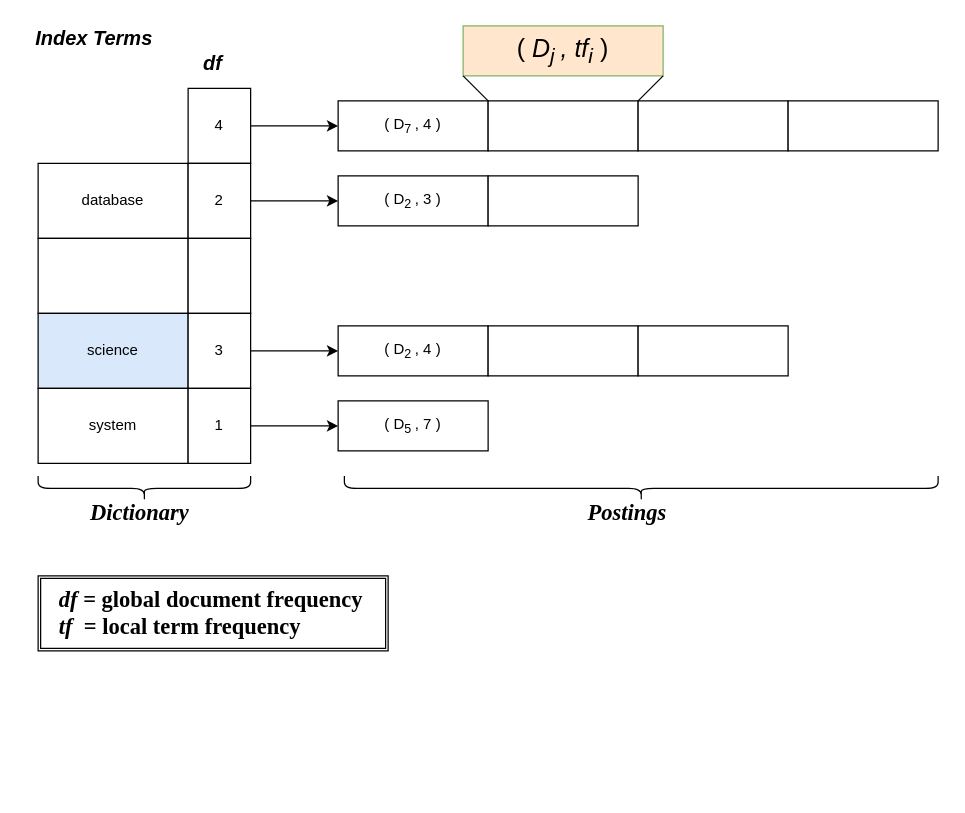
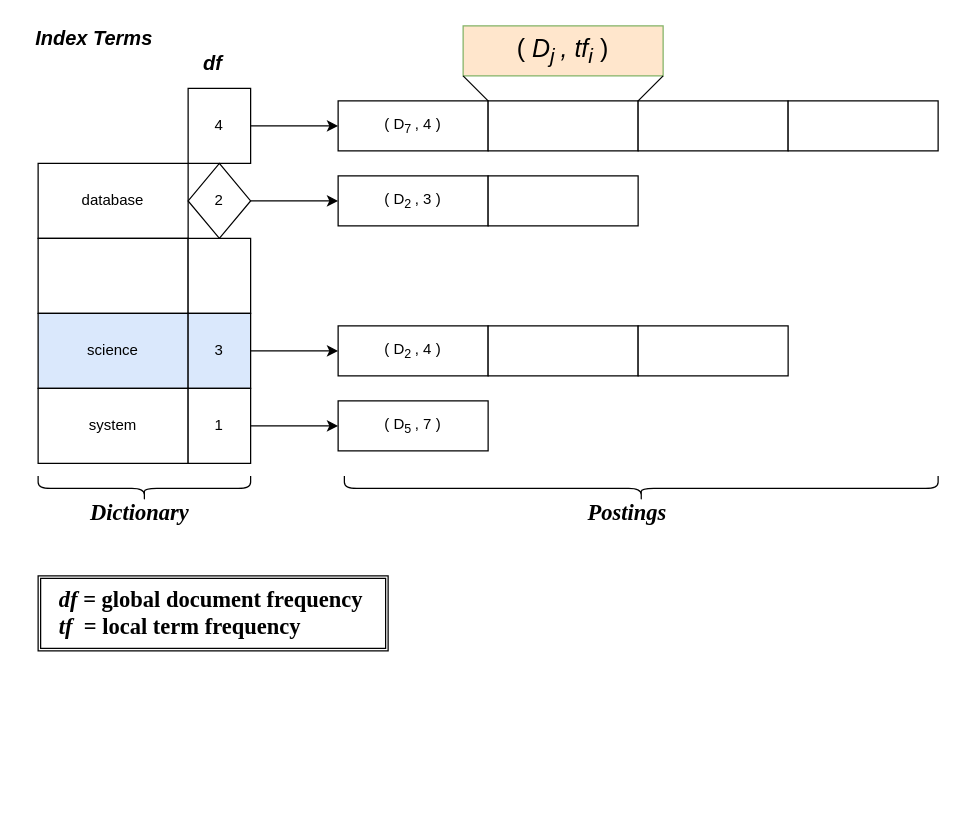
(219, 201) -> (219, 201)
(219, 351) -> (219, 351)
